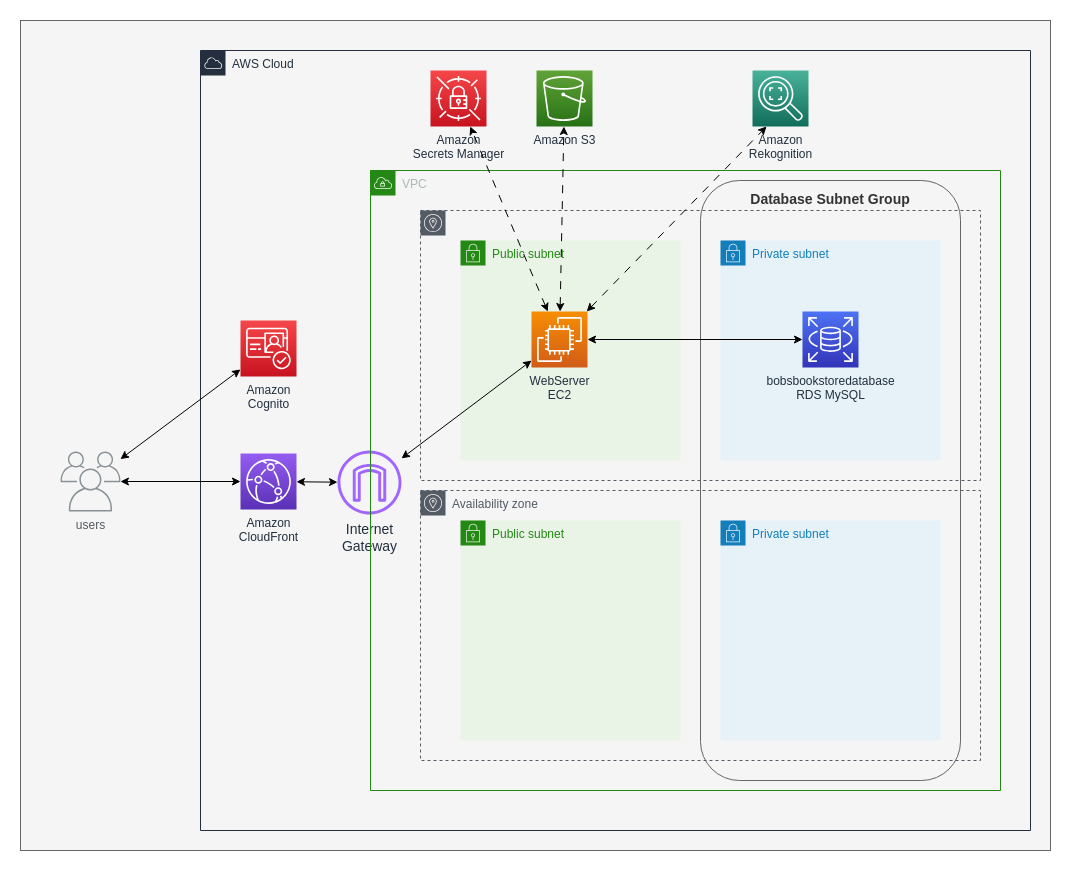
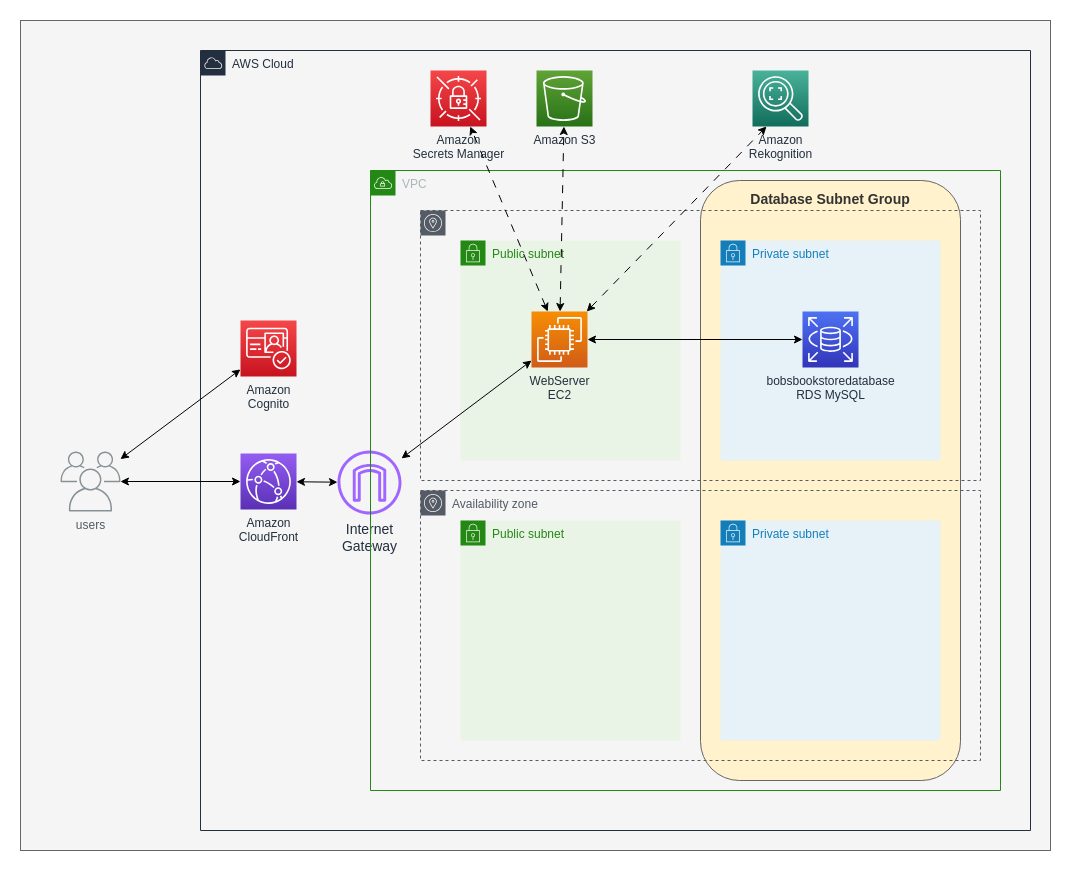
(831, 481) -> (831, 481)
